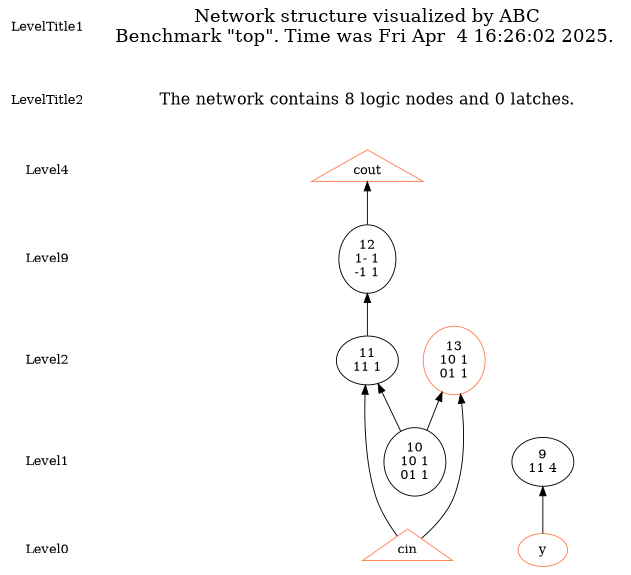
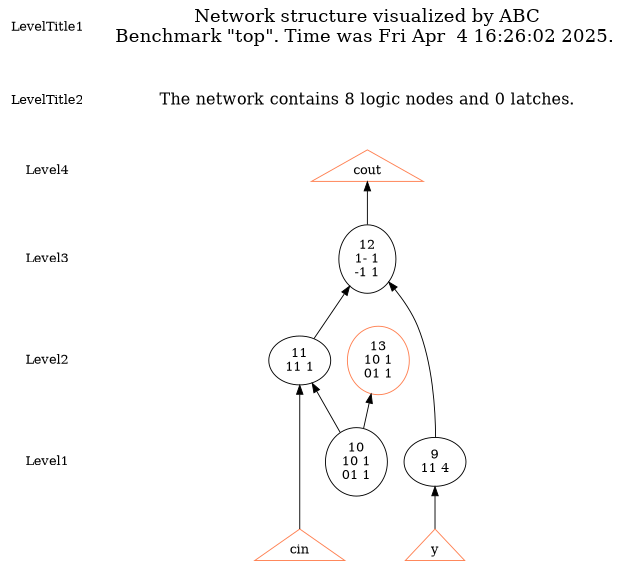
(48, 259) -> (48, 259)
none -> (428, 359)
(460, 477) -> none
(48, 550) -> none
(543, 550) -> (435, 550)
